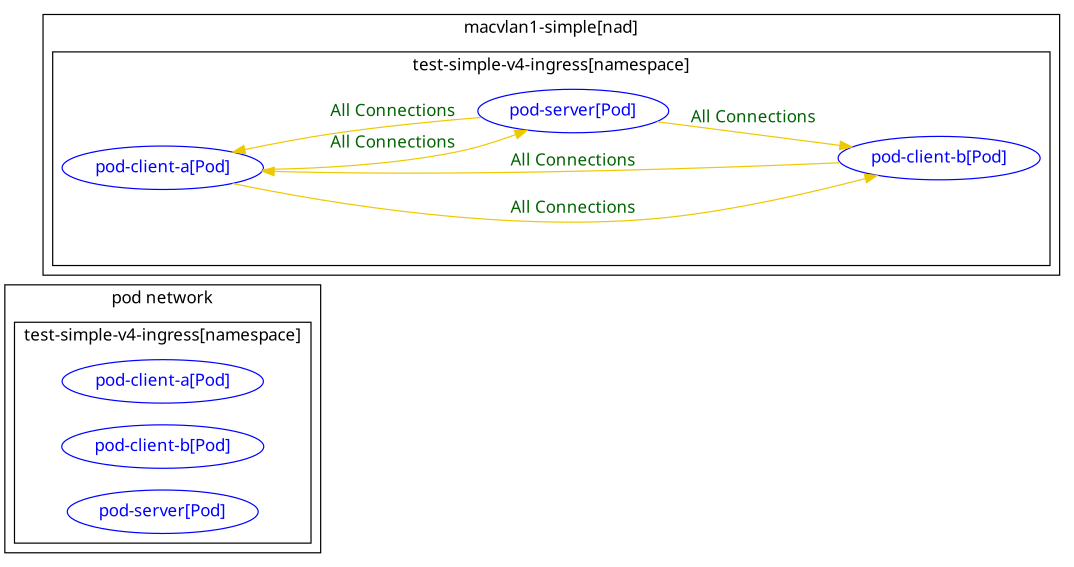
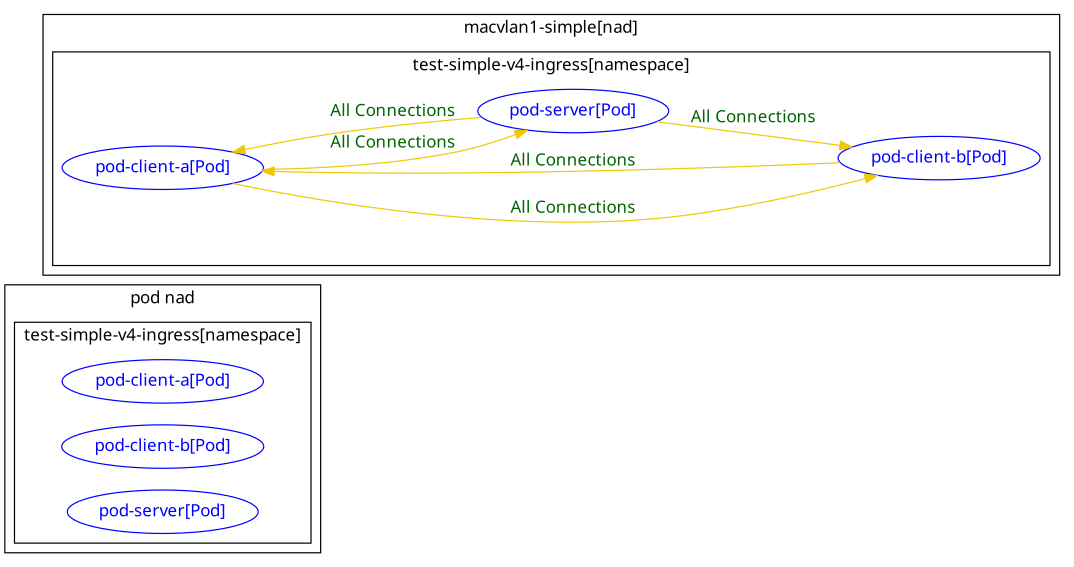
(163, 299) -> (163, 299)
